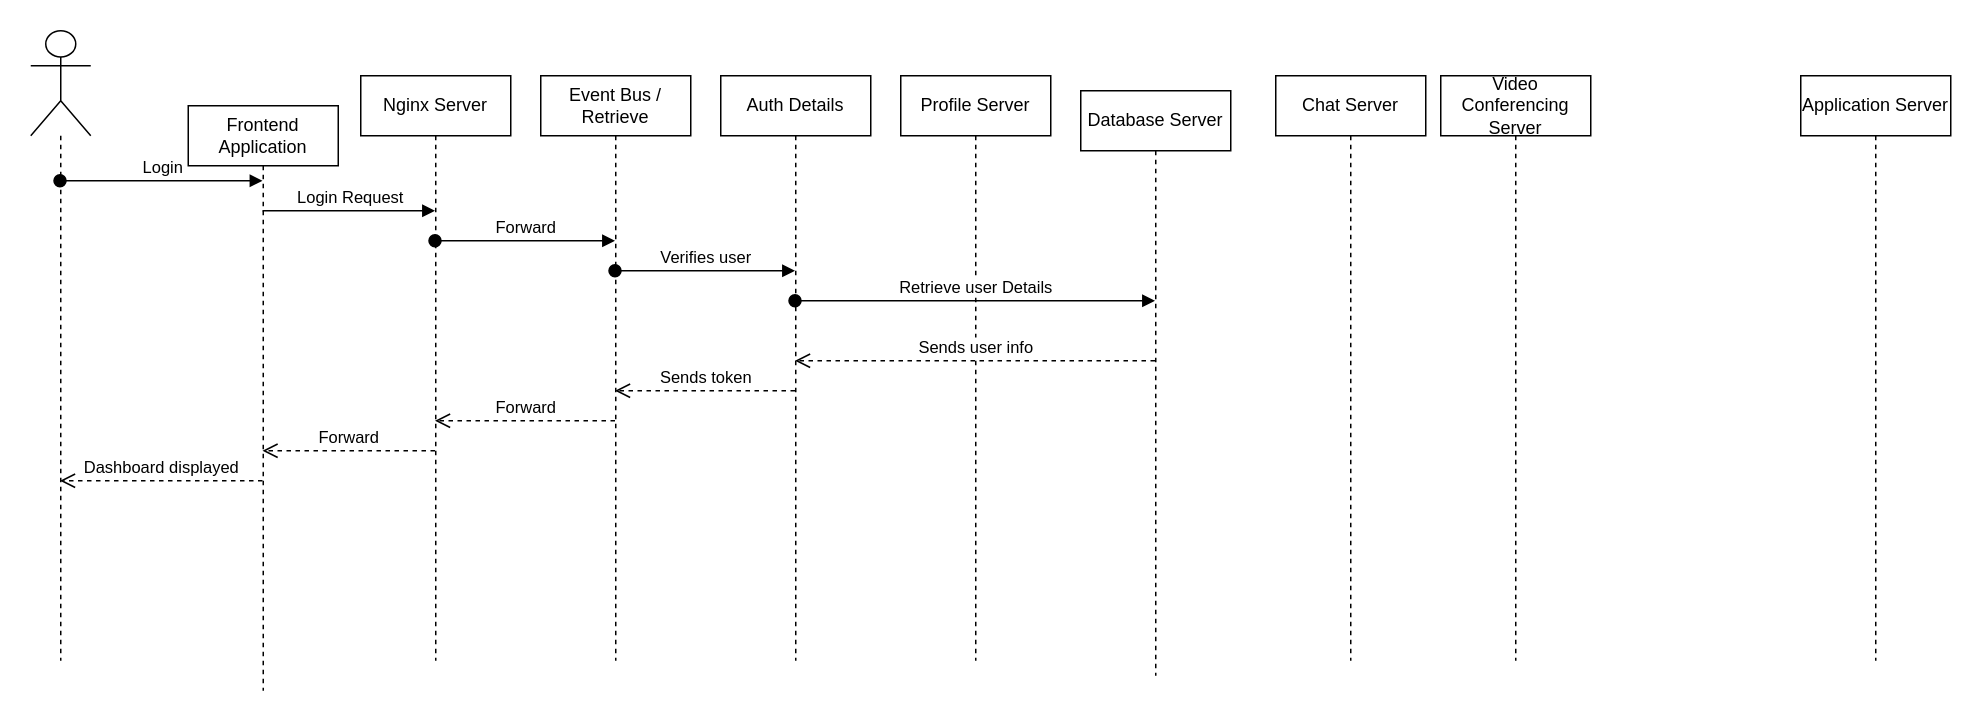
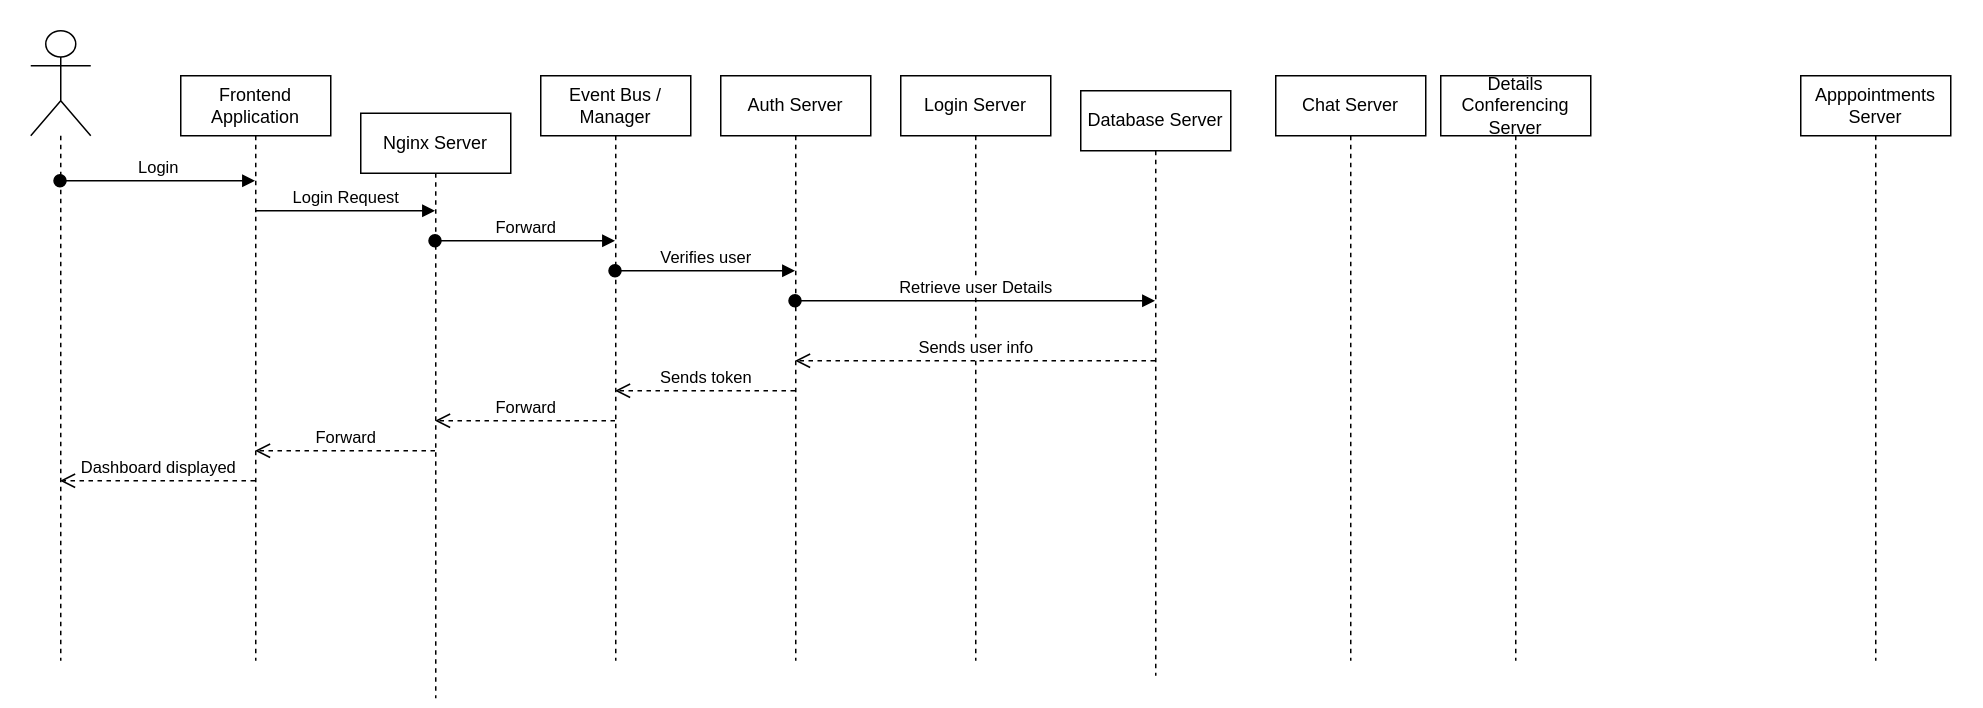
(616, 106) -> (616, 106)
(796, 106) -> (796, 106)
(976, 106) -> (976, 106)
(1516, 106) -> (1516, 106)
(1876, 106) -> (1876, 106)
(436, 368) -> (436, 406)
(263, 398) -> (256, 368)
